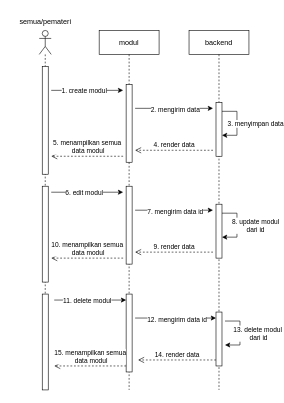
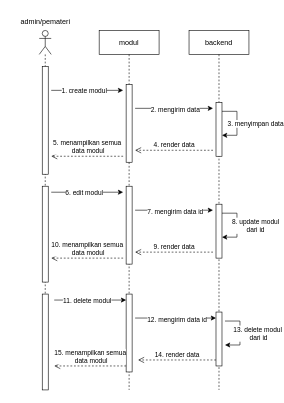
(46, 21) -> (46, 21)
